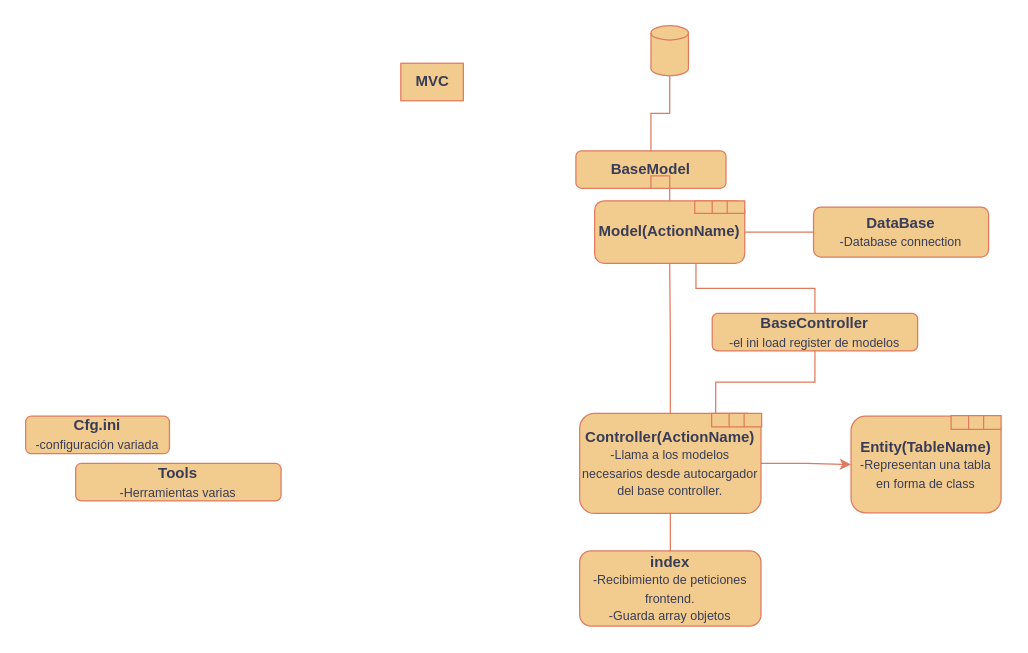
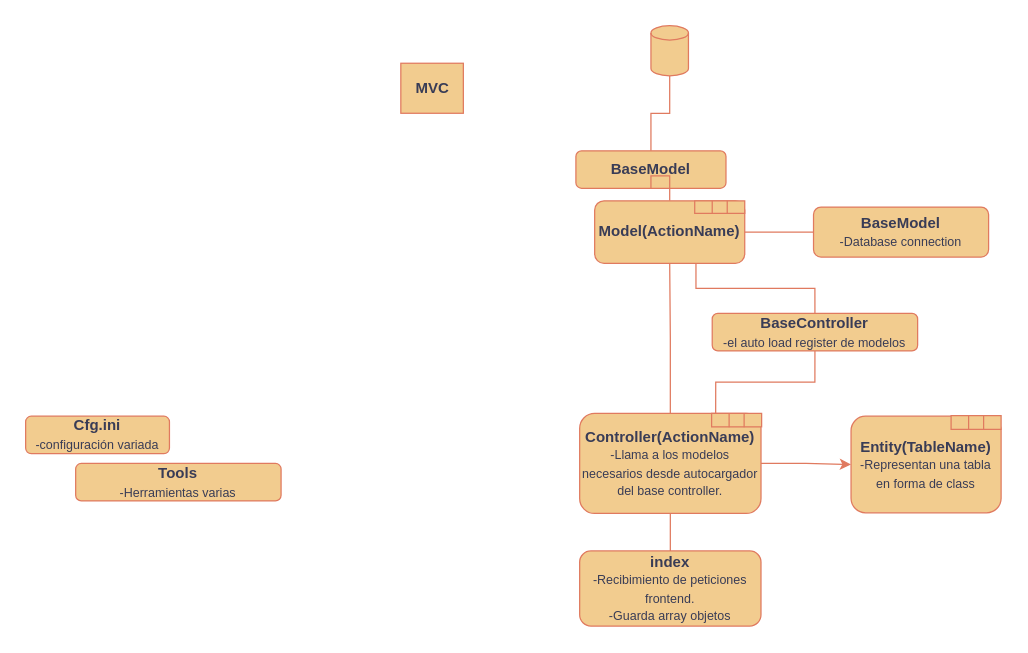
(432, 82) -> (432, 88)
(901, 232) -> (901, 232)
(814, 332) -> (814, 332)
